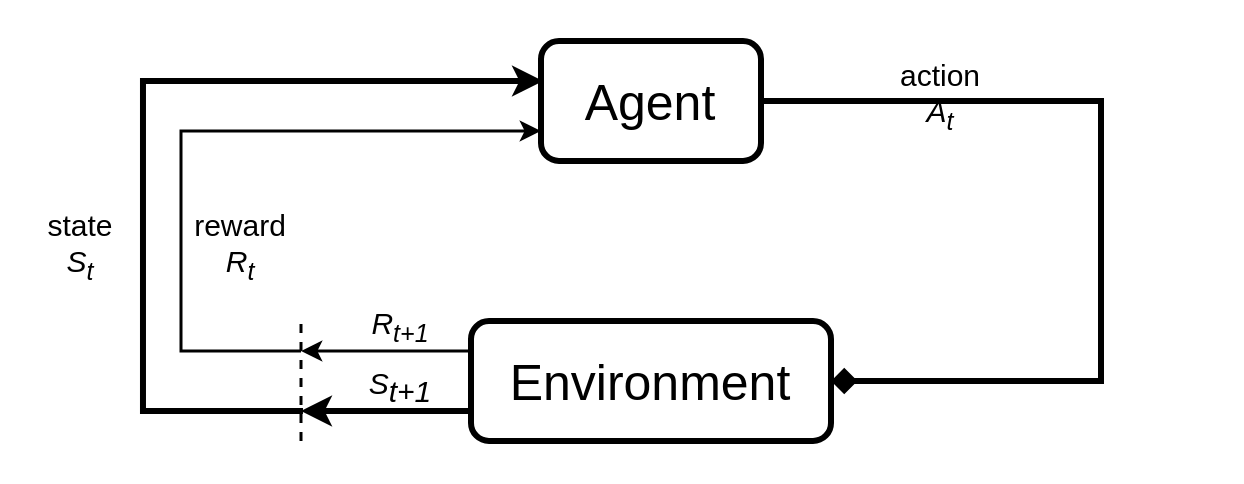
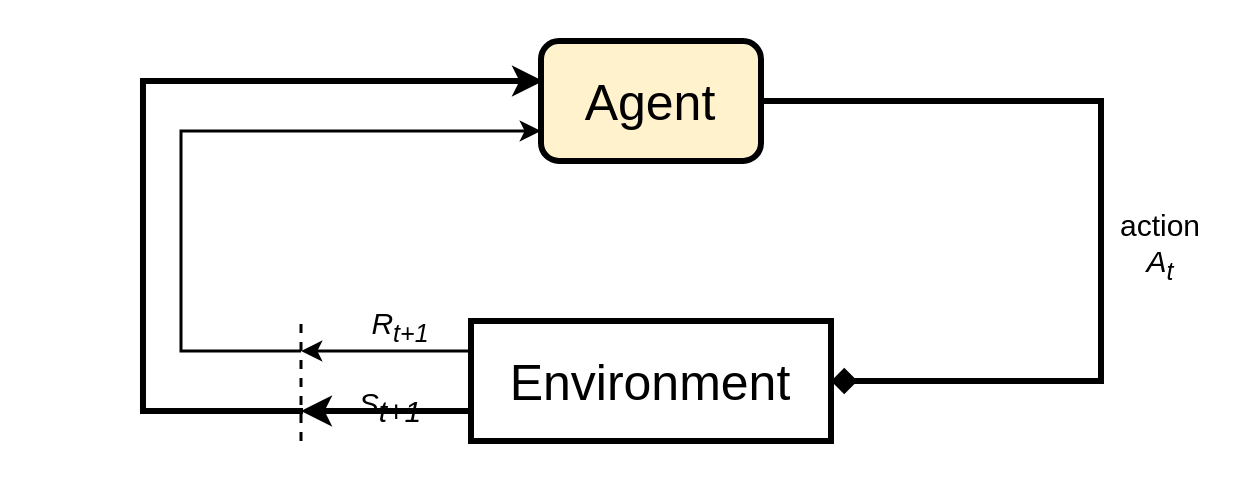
(941, 96) -> (1161, 246)
(651, 101) -> (651, 101)
(81, 246) -> none
(241, 246) -> none
(651, 381) -> (651, 381)
(401, 386) -> (391, 406)
